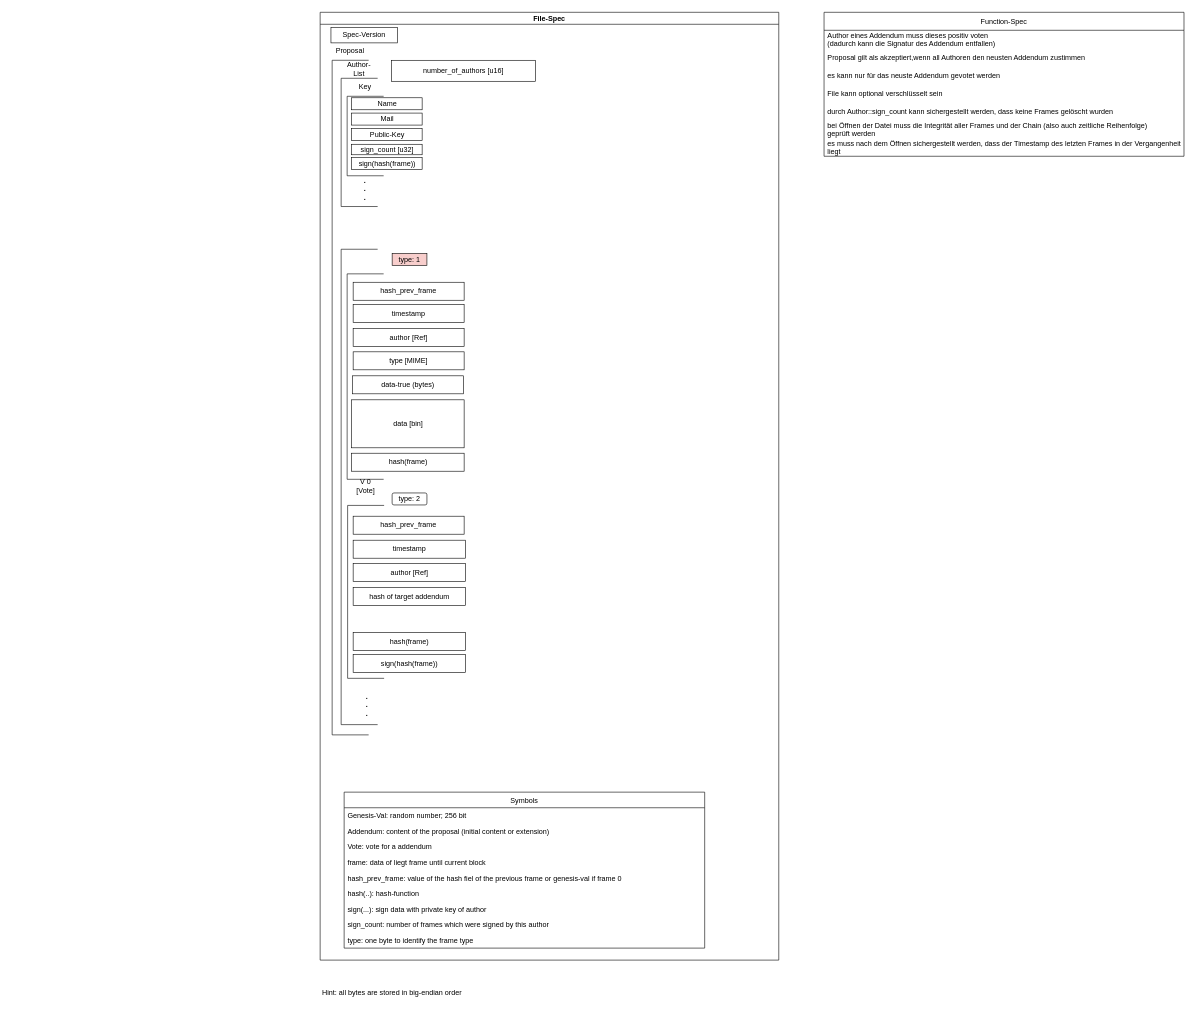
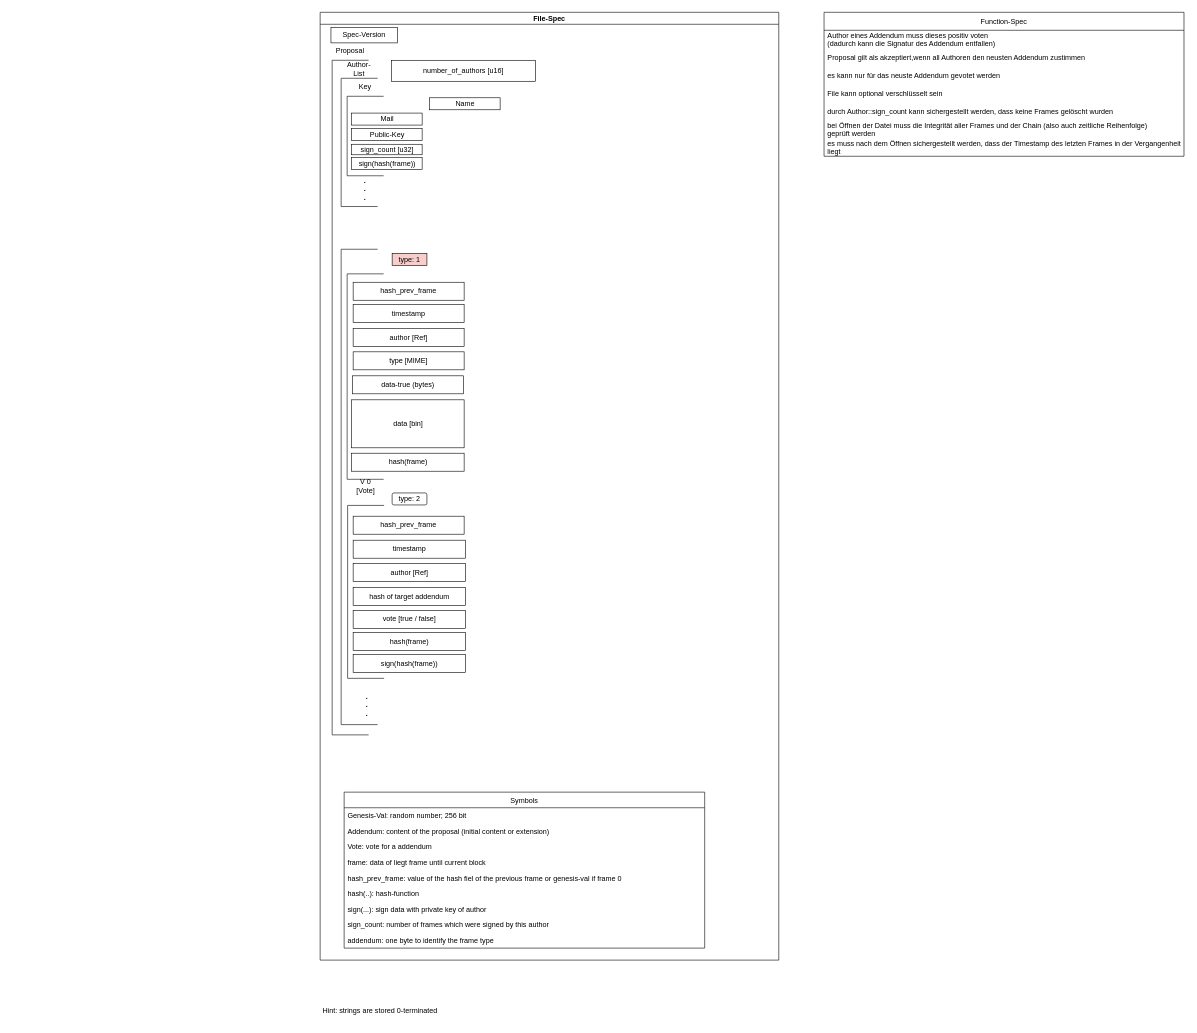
(387, 104) -> (465, 104)
none -> (409, 620)
(421, 941) -> (429, 941)
(392, 993) -> none
none -> (380, 1011)
